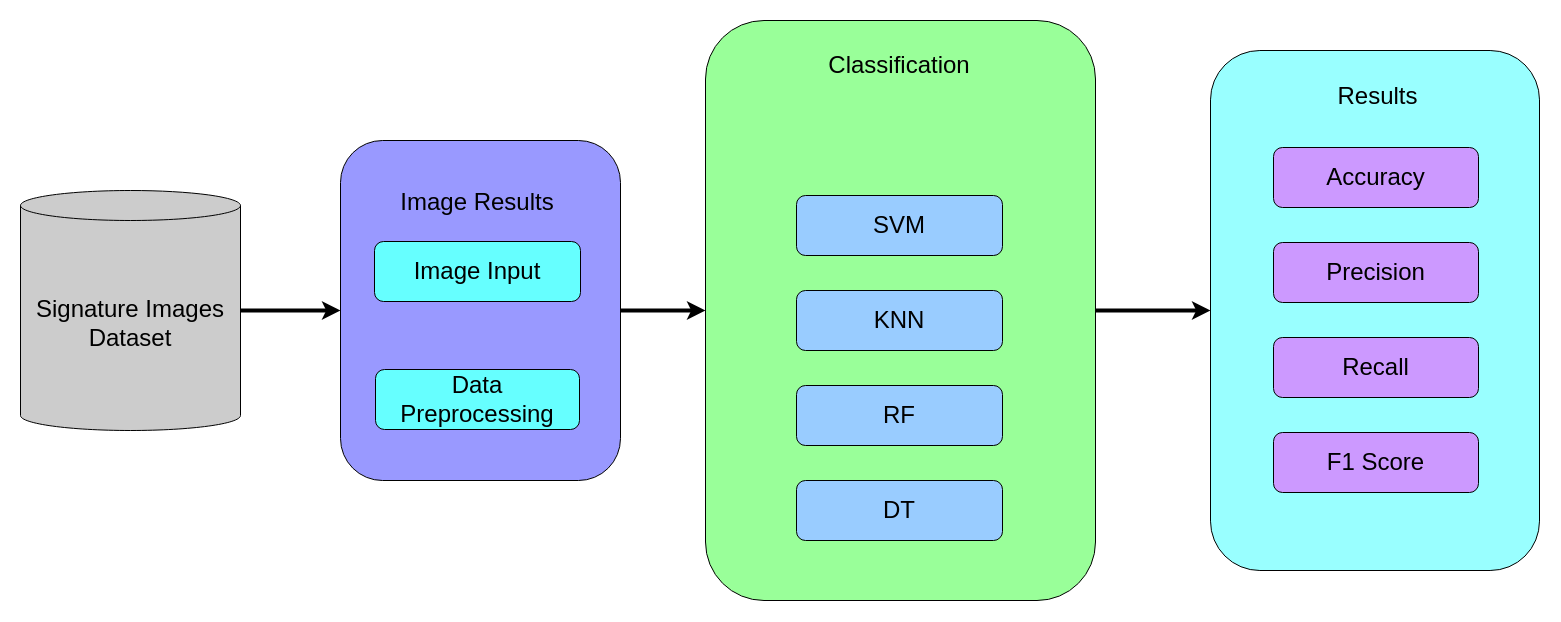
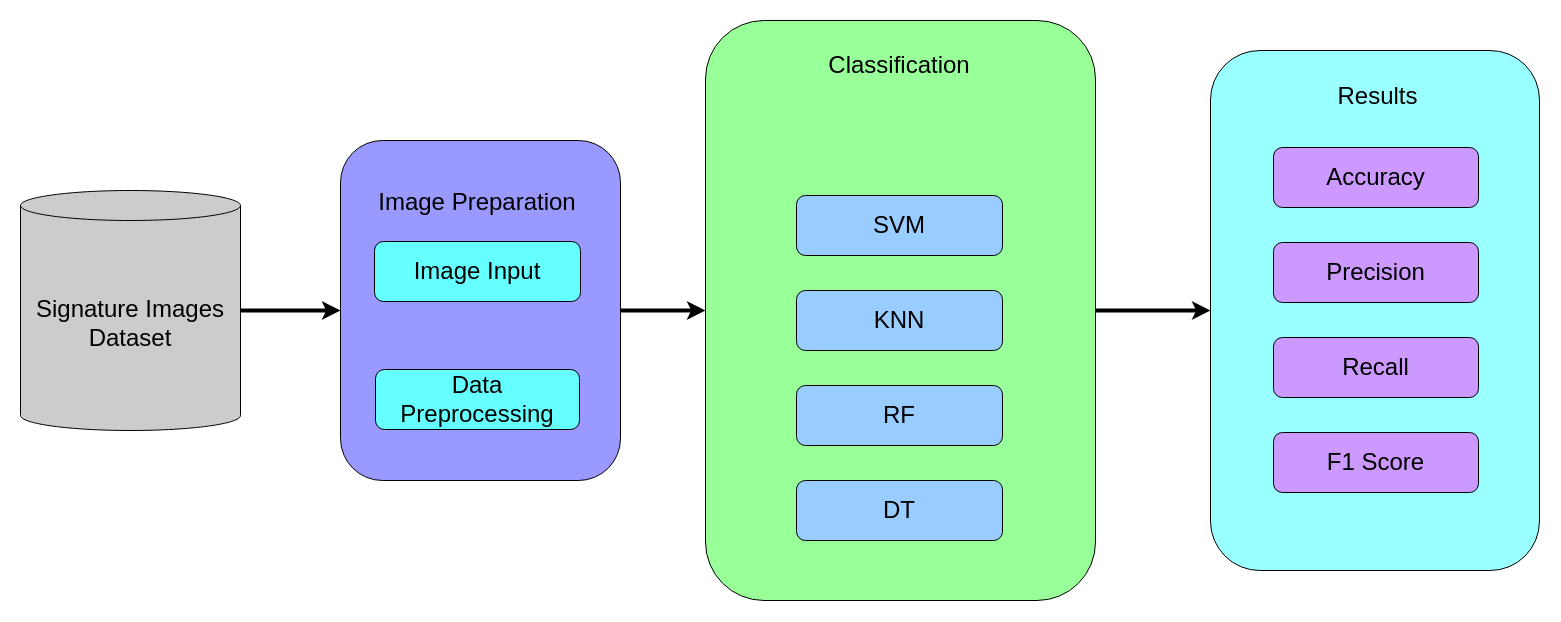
(478, 203) -> (478, 203)
